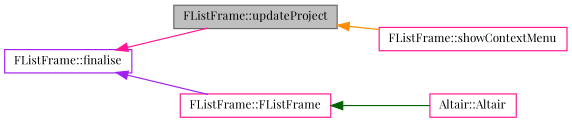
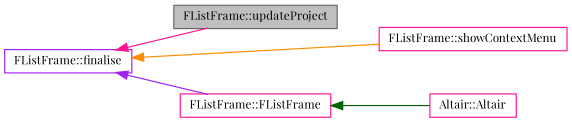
(364, 28) -> (261, 51)
